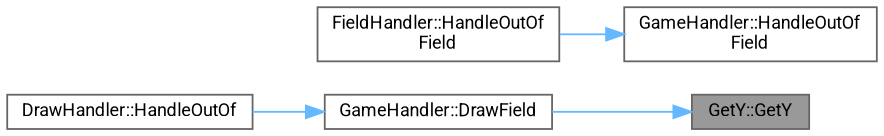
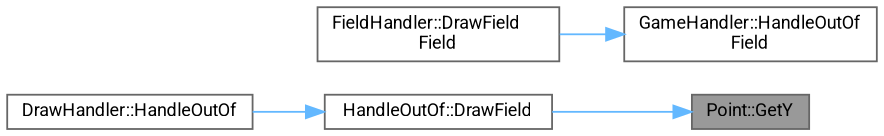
(438, 34) -> (438, 34)
(438, 112) -> (438, 112)
(751, 112) -> (751, 112)
